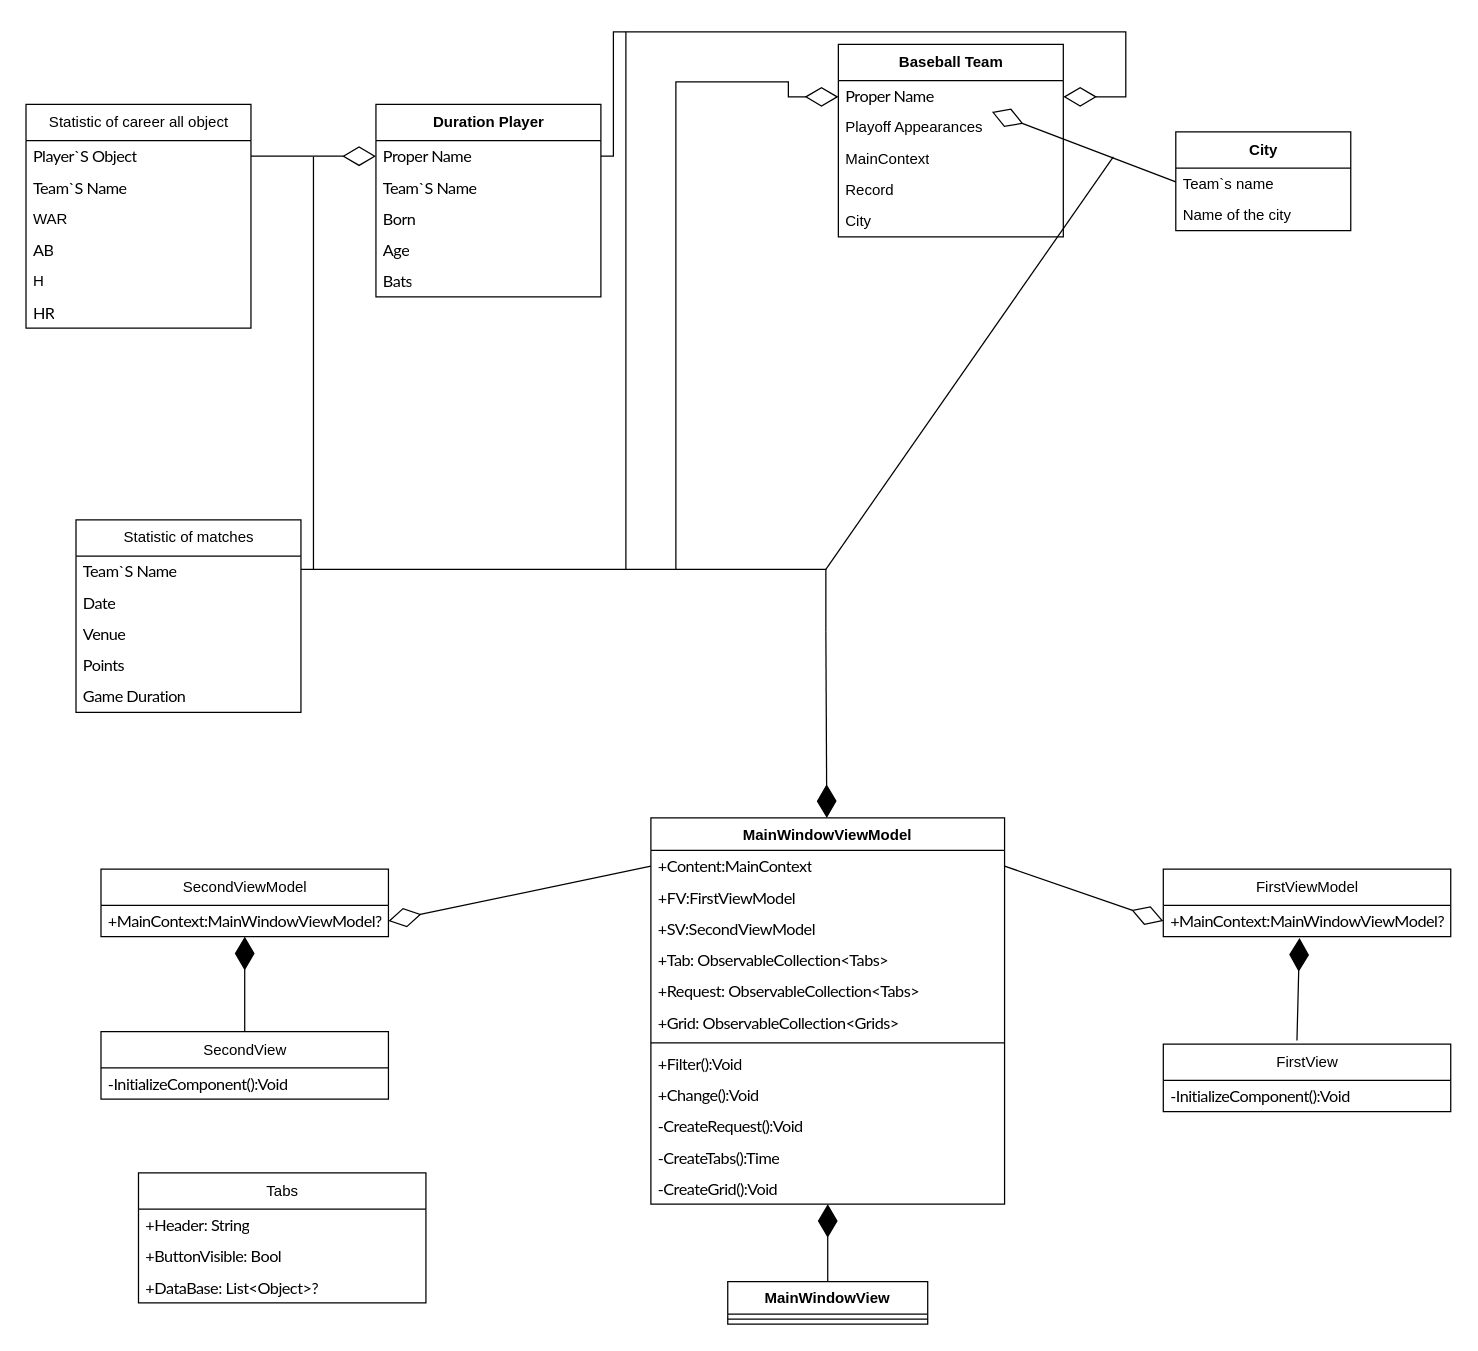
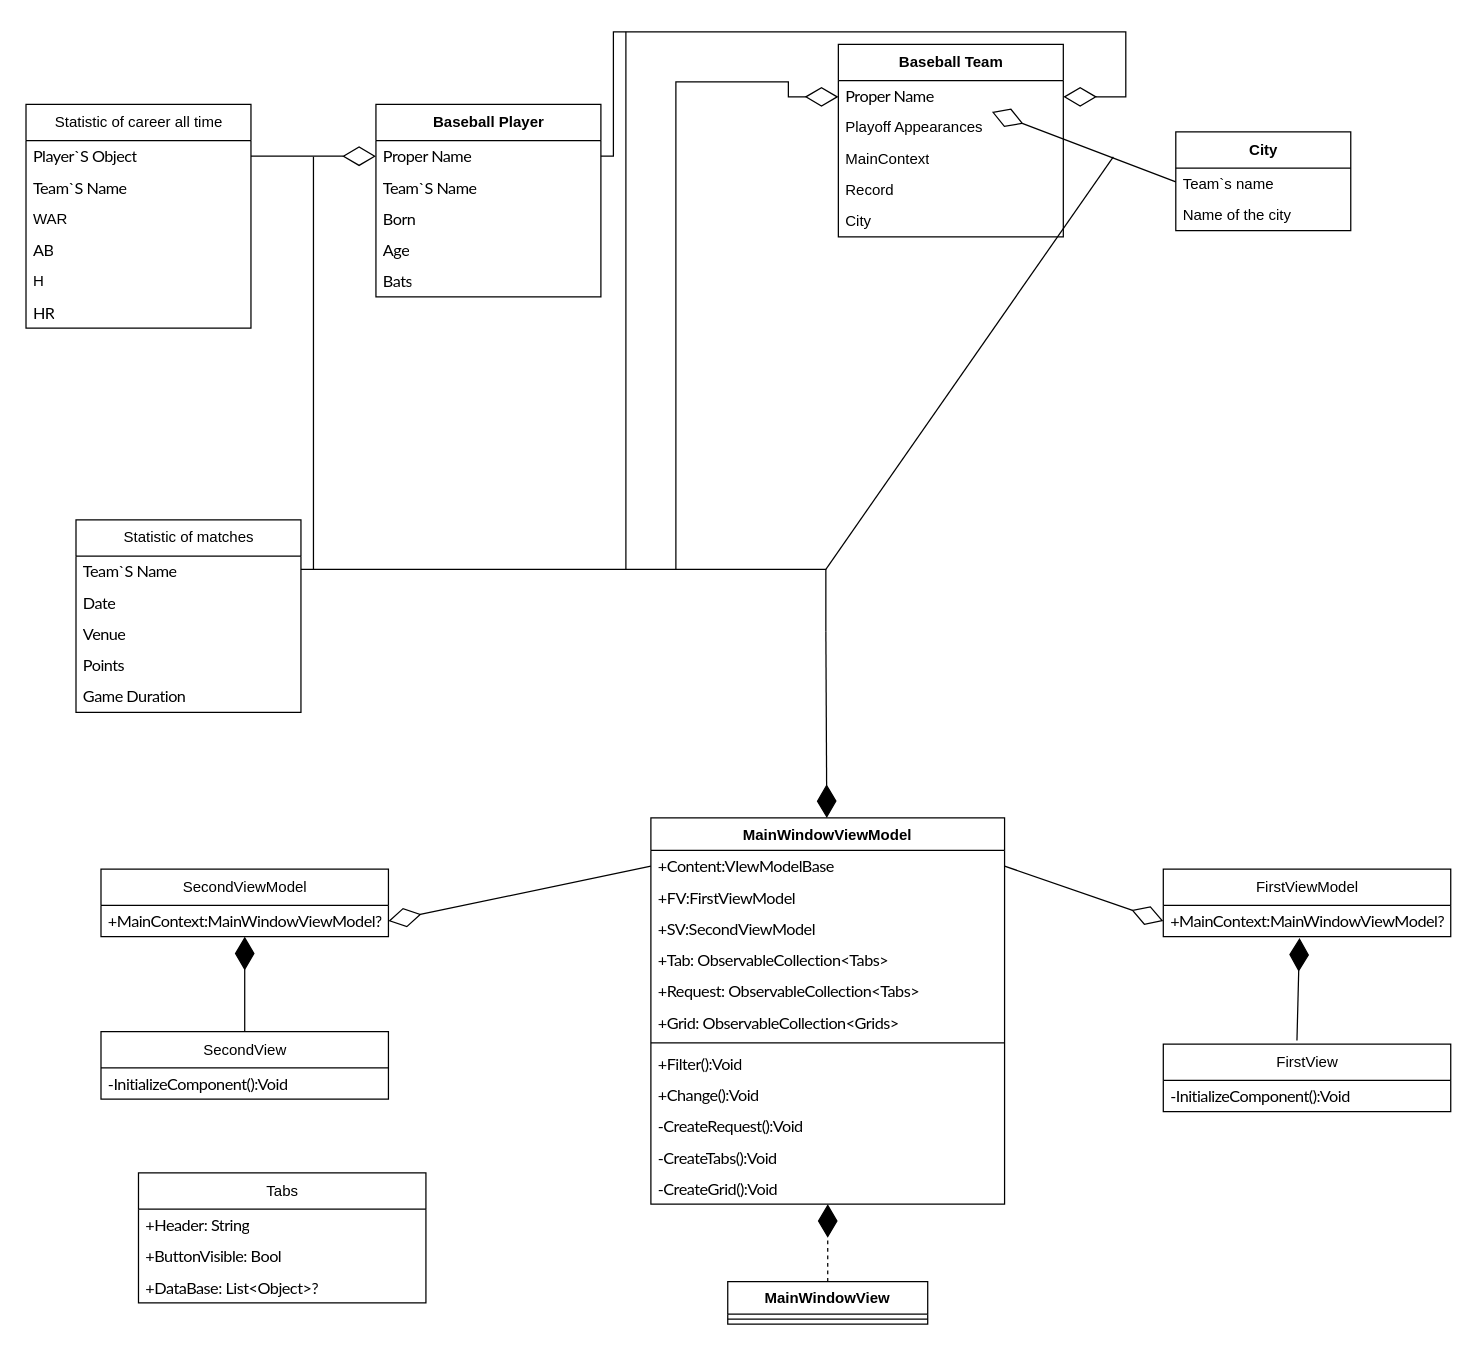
(139, 123) -> (139, 123)
(489, 123) -> (489, 123)
(738, 867) -> (747, 867)
(730, 1158) -> (730, 1158)
(828, 1258) -> (828, 1258)
